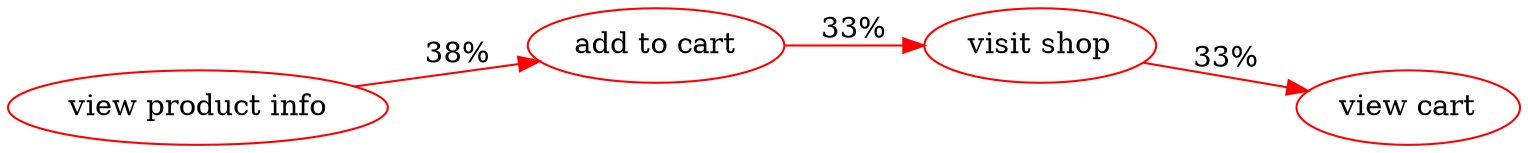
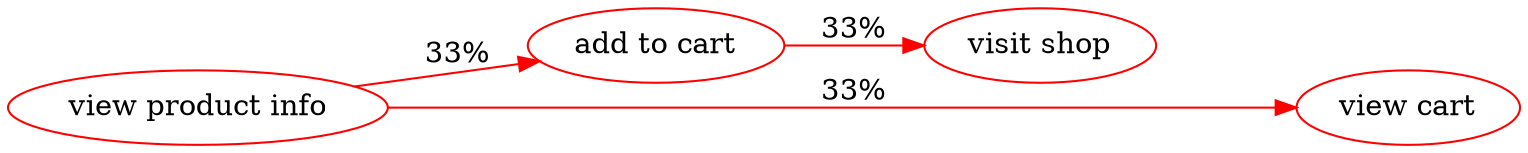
(458, 55) -> (458, 55)
(1215, 75) -> (831, 108)
